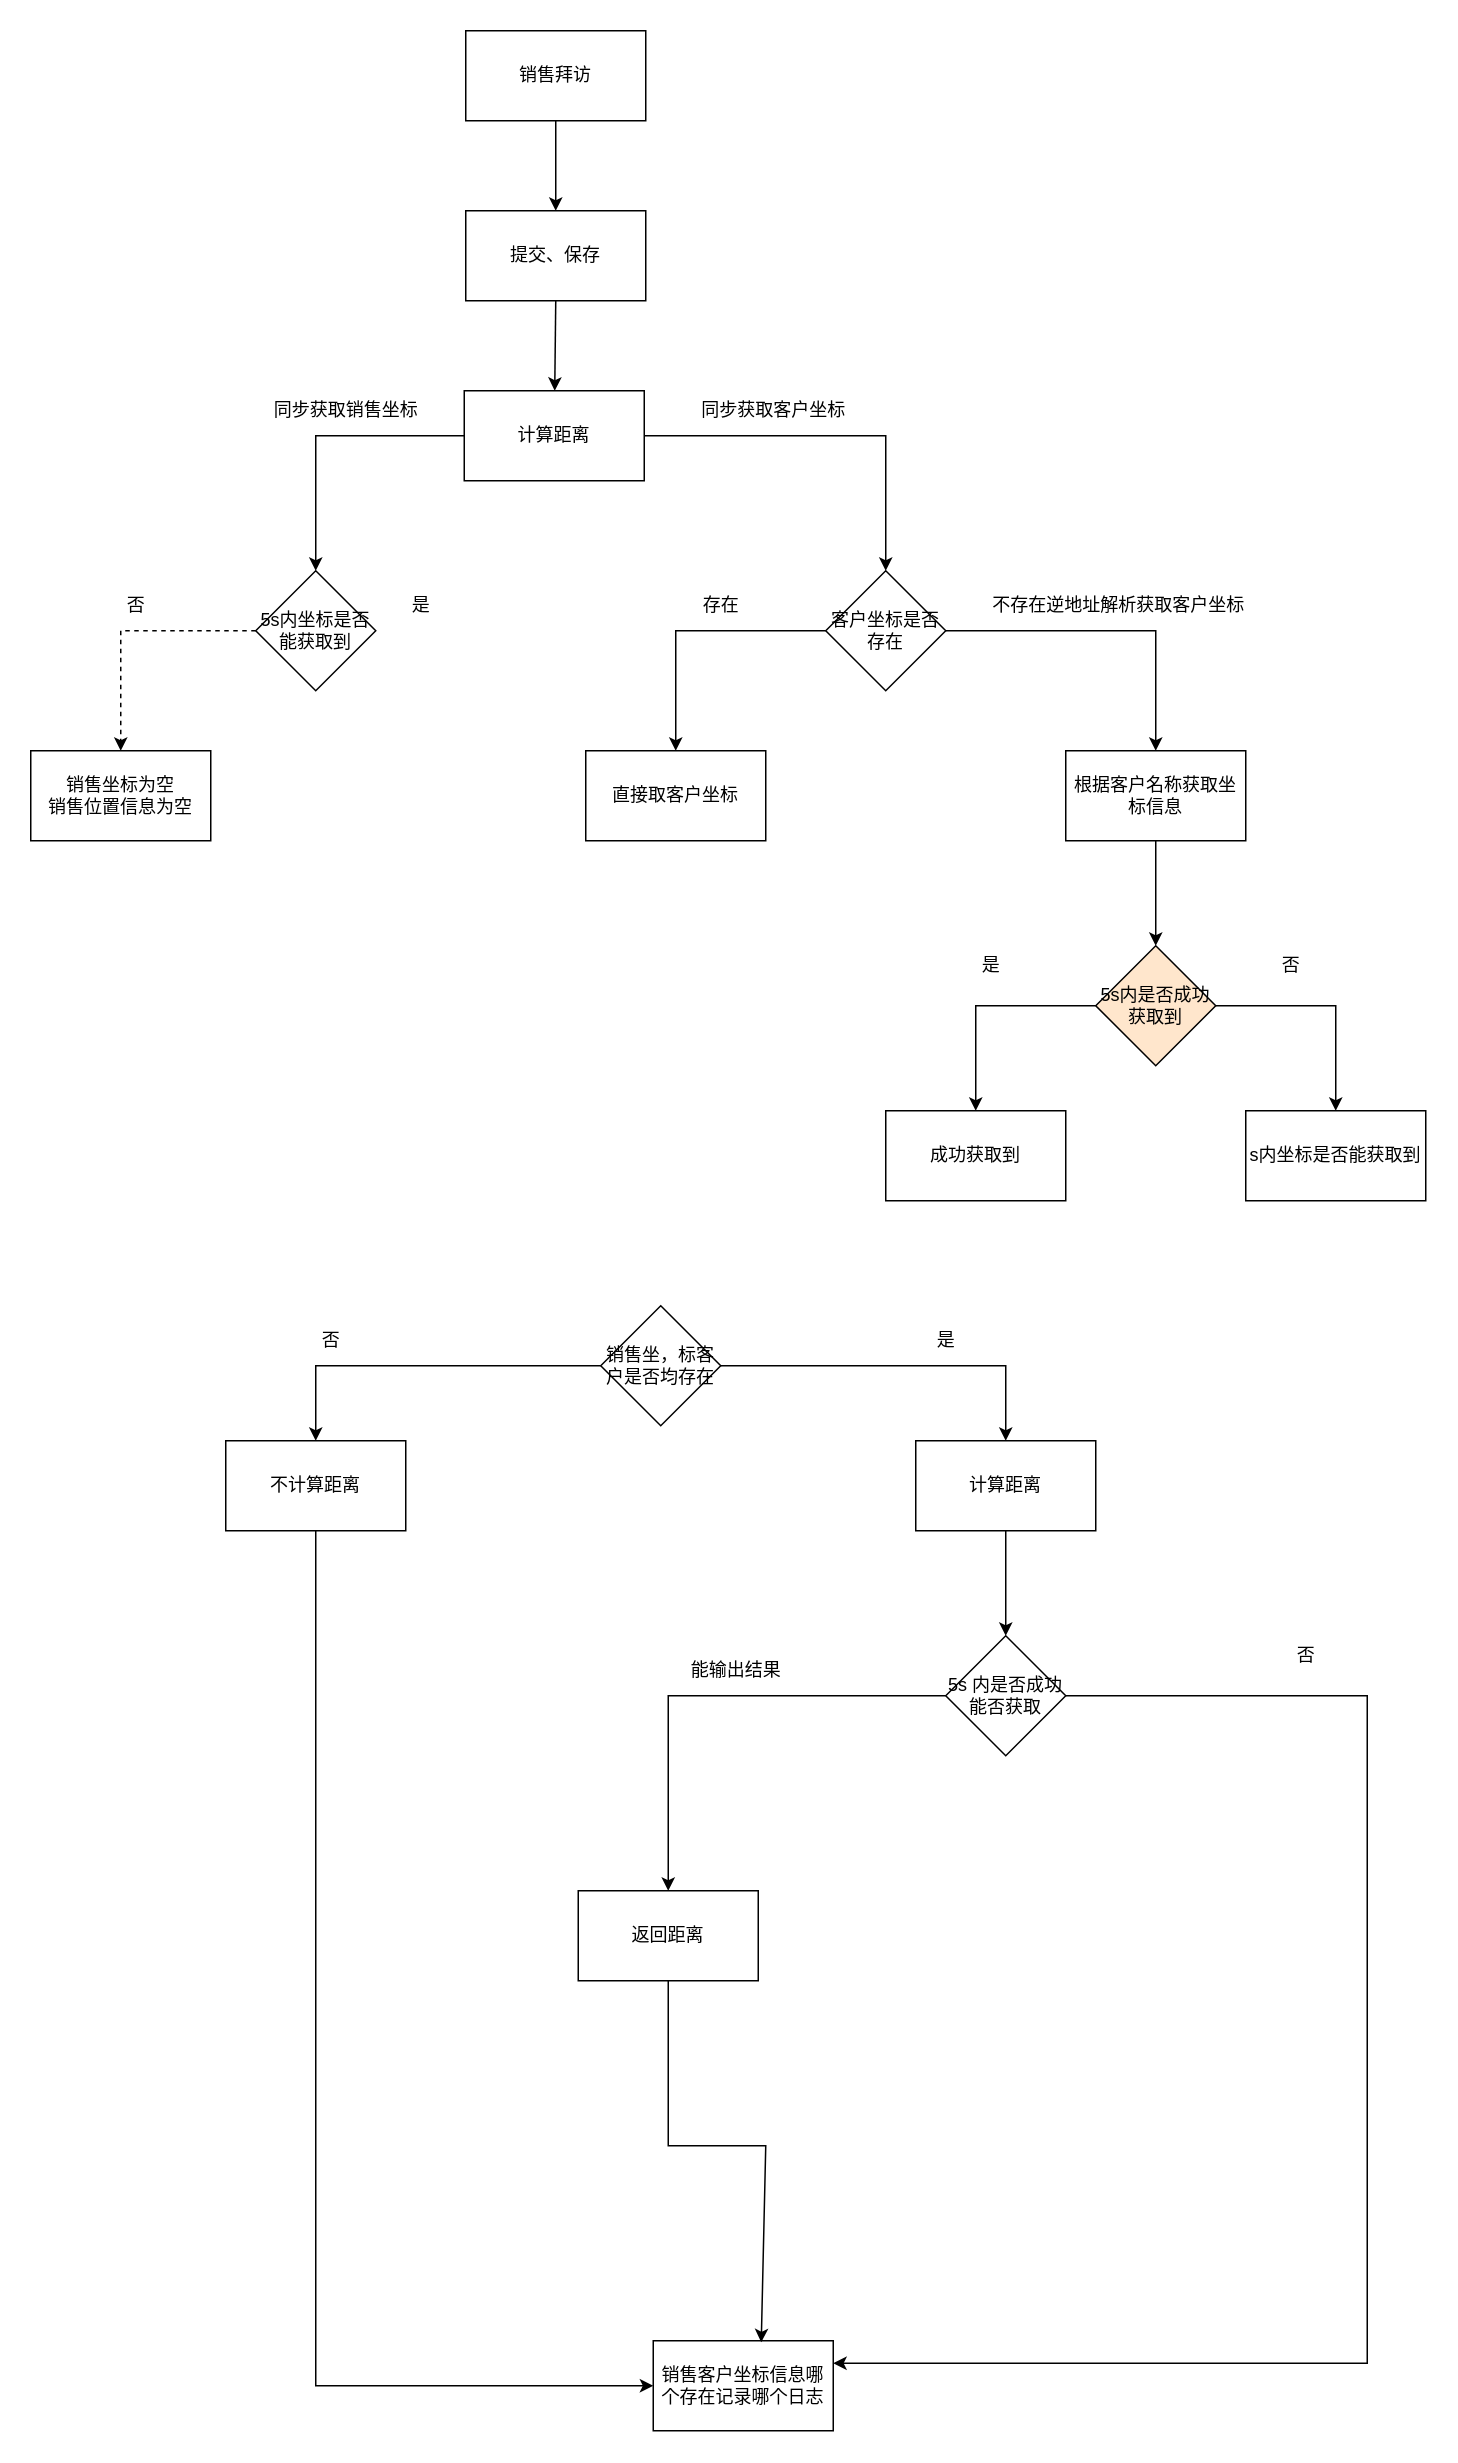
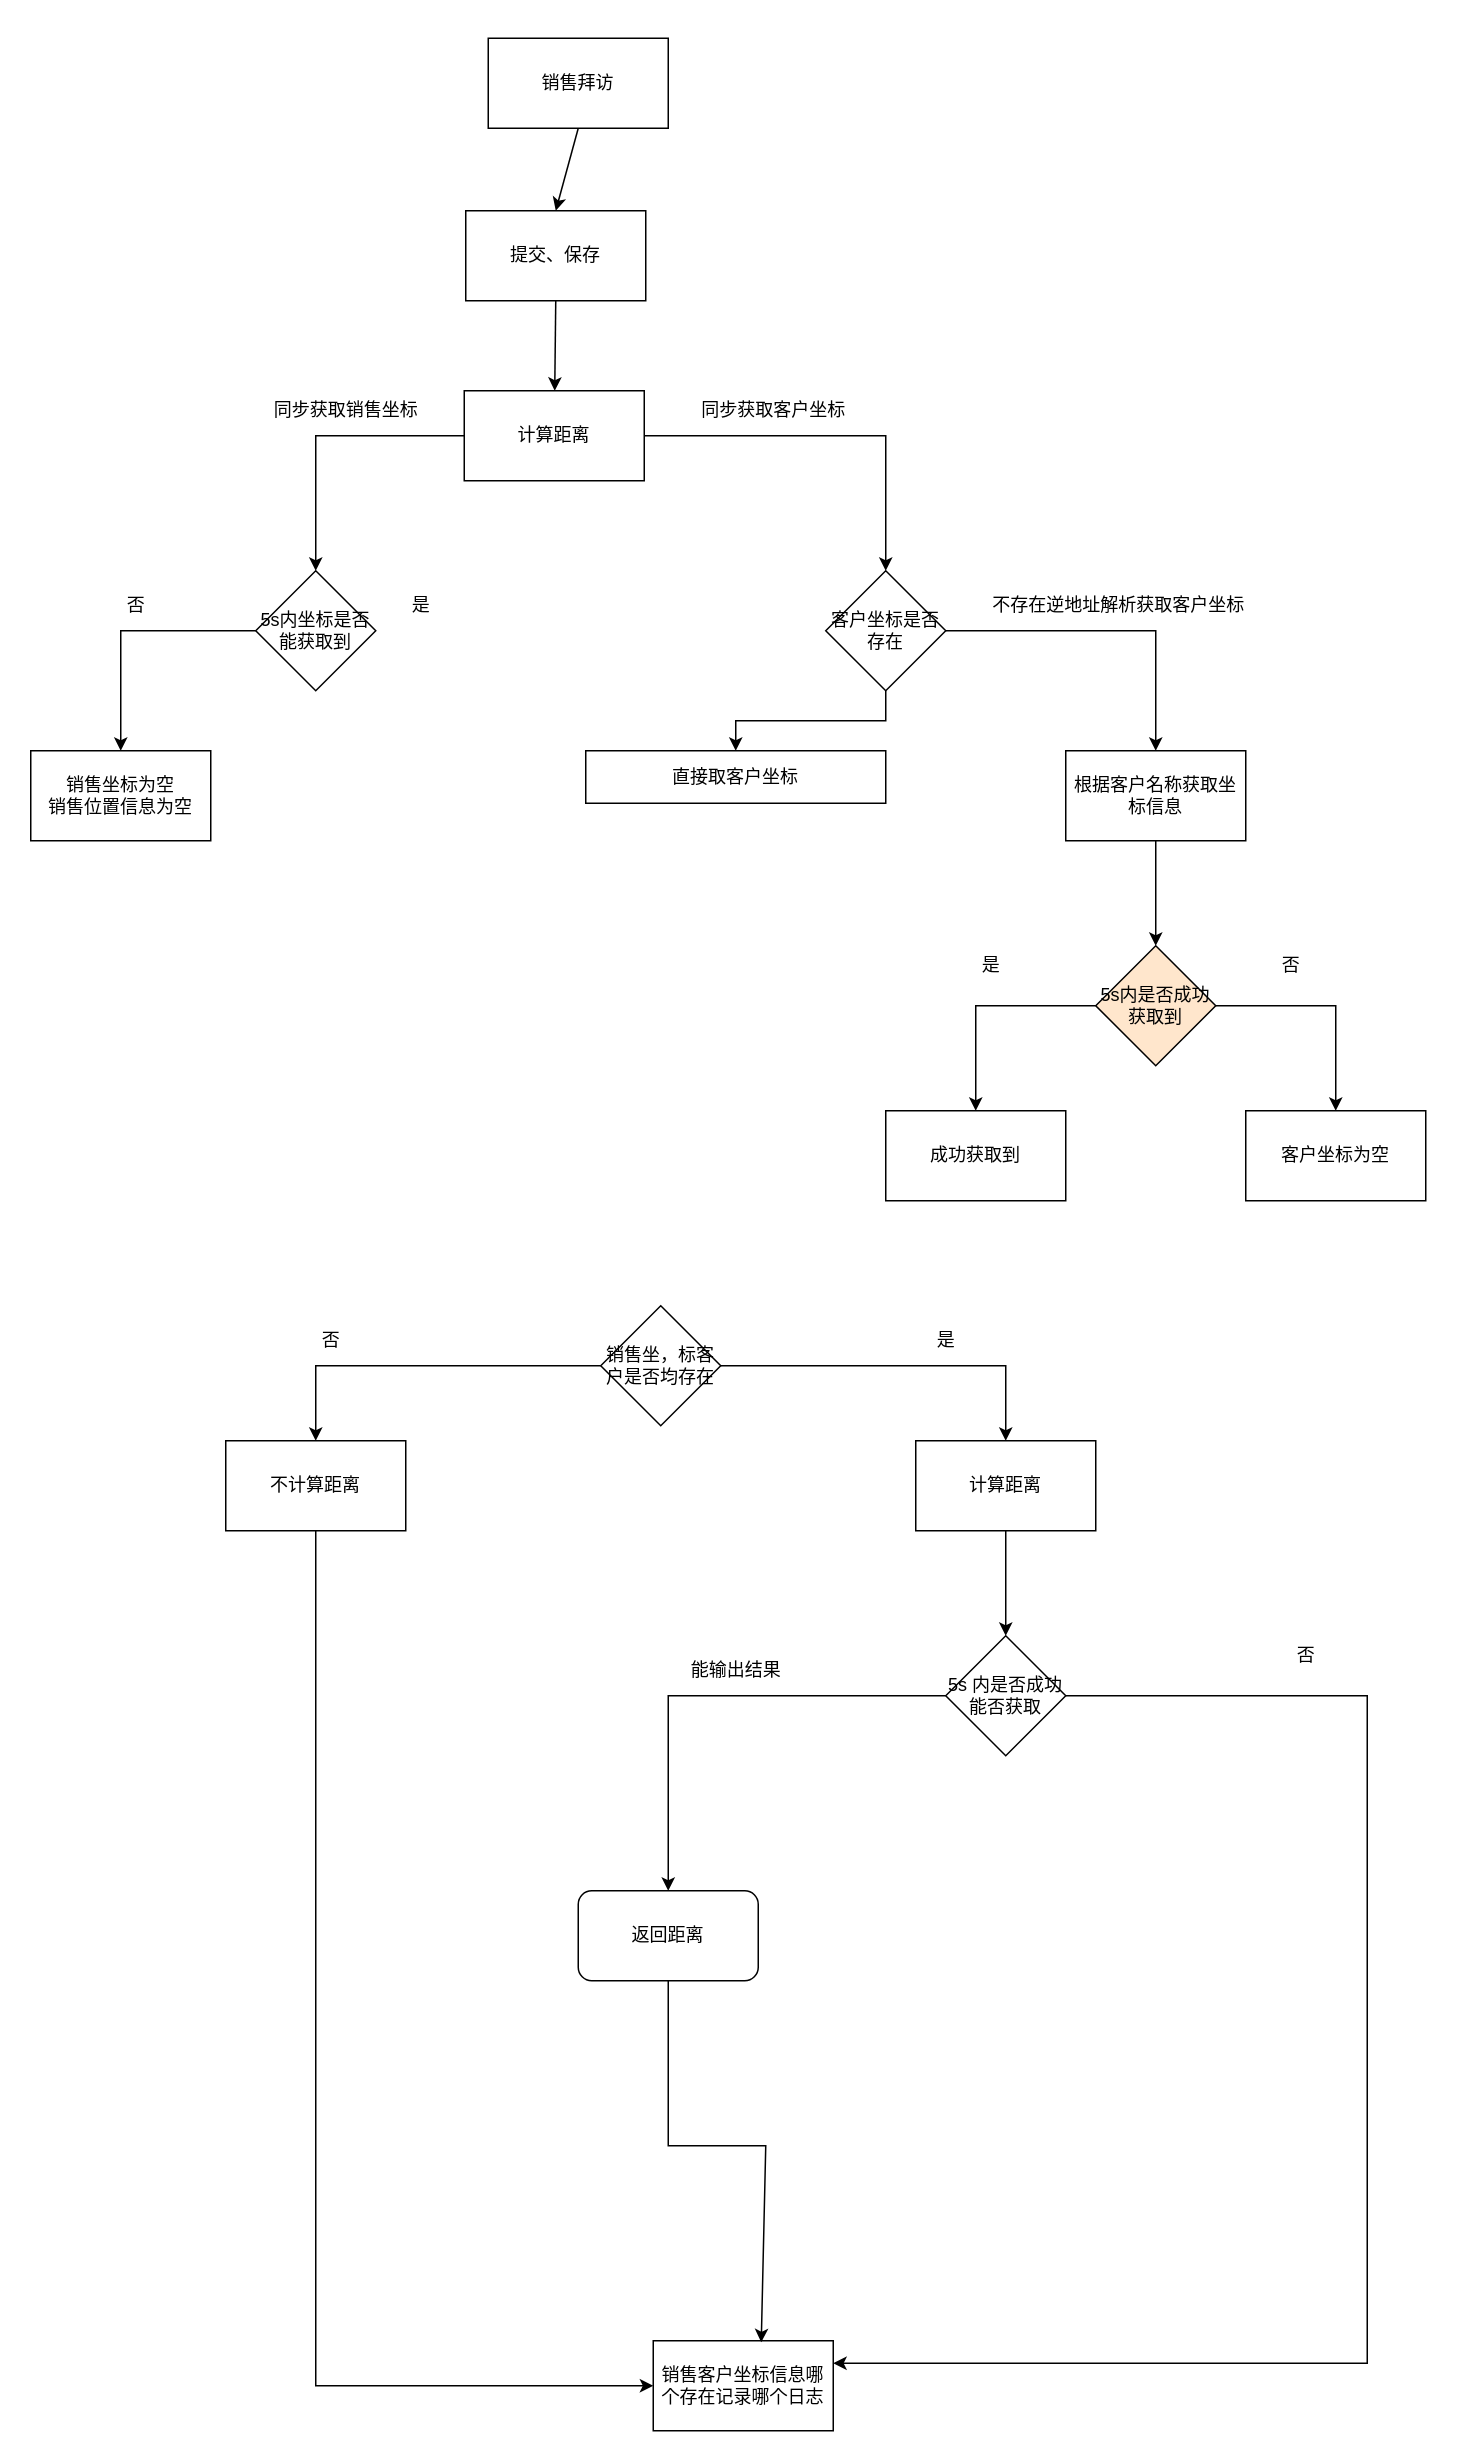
(556, 76) -> (578, 83)
(721, 605) -> none
(132, 631) -> (132, 631)
(676, 796) -> (736, 777)
(1336, 1156) -> (1336, 1156)
(668, 1936) -> (668, 1936)
